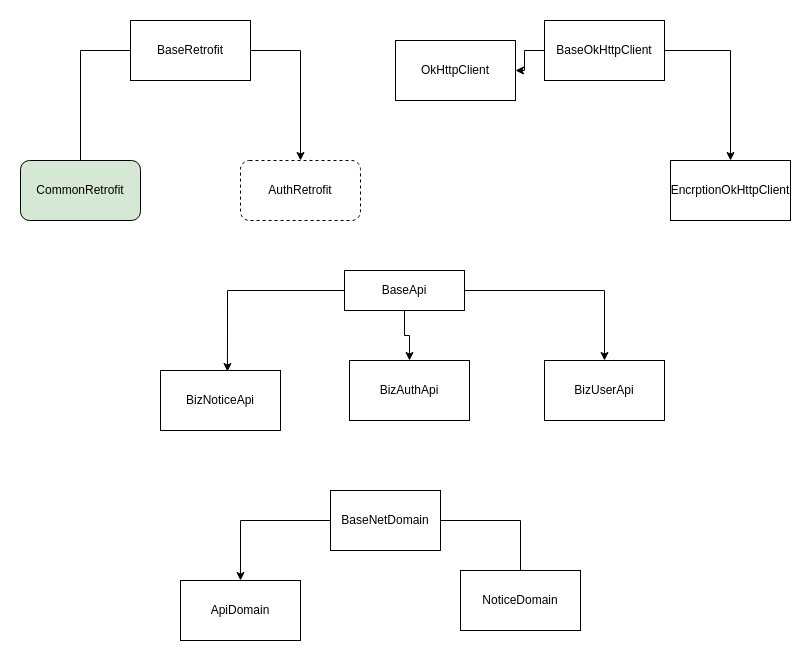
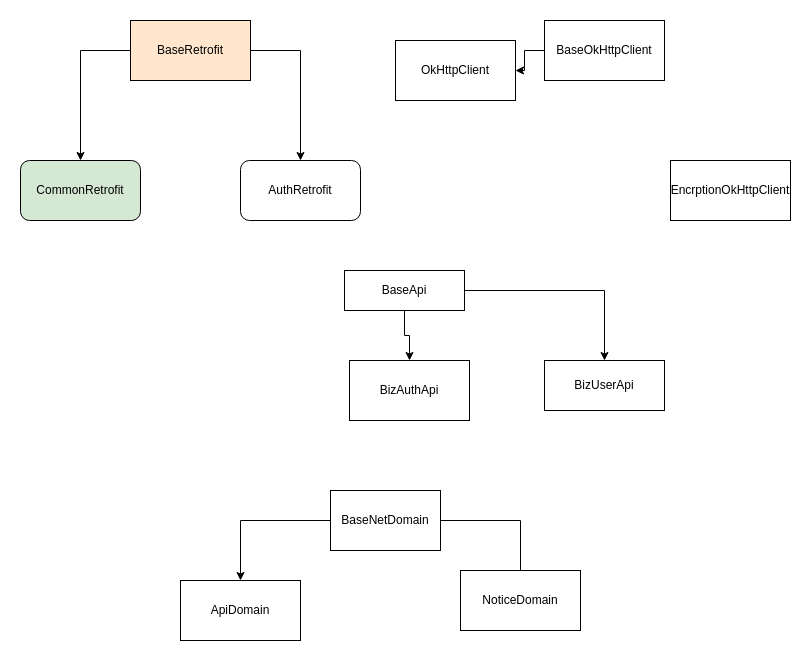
(191, 51) -> (191, 51)
(731, 69) -> none
(81, 155) -> (81, 152)
(301, 191) -> (301, 191)
(250, 291) -> none
(605, 391) -> (605, 386)
(221, 401) -> none
